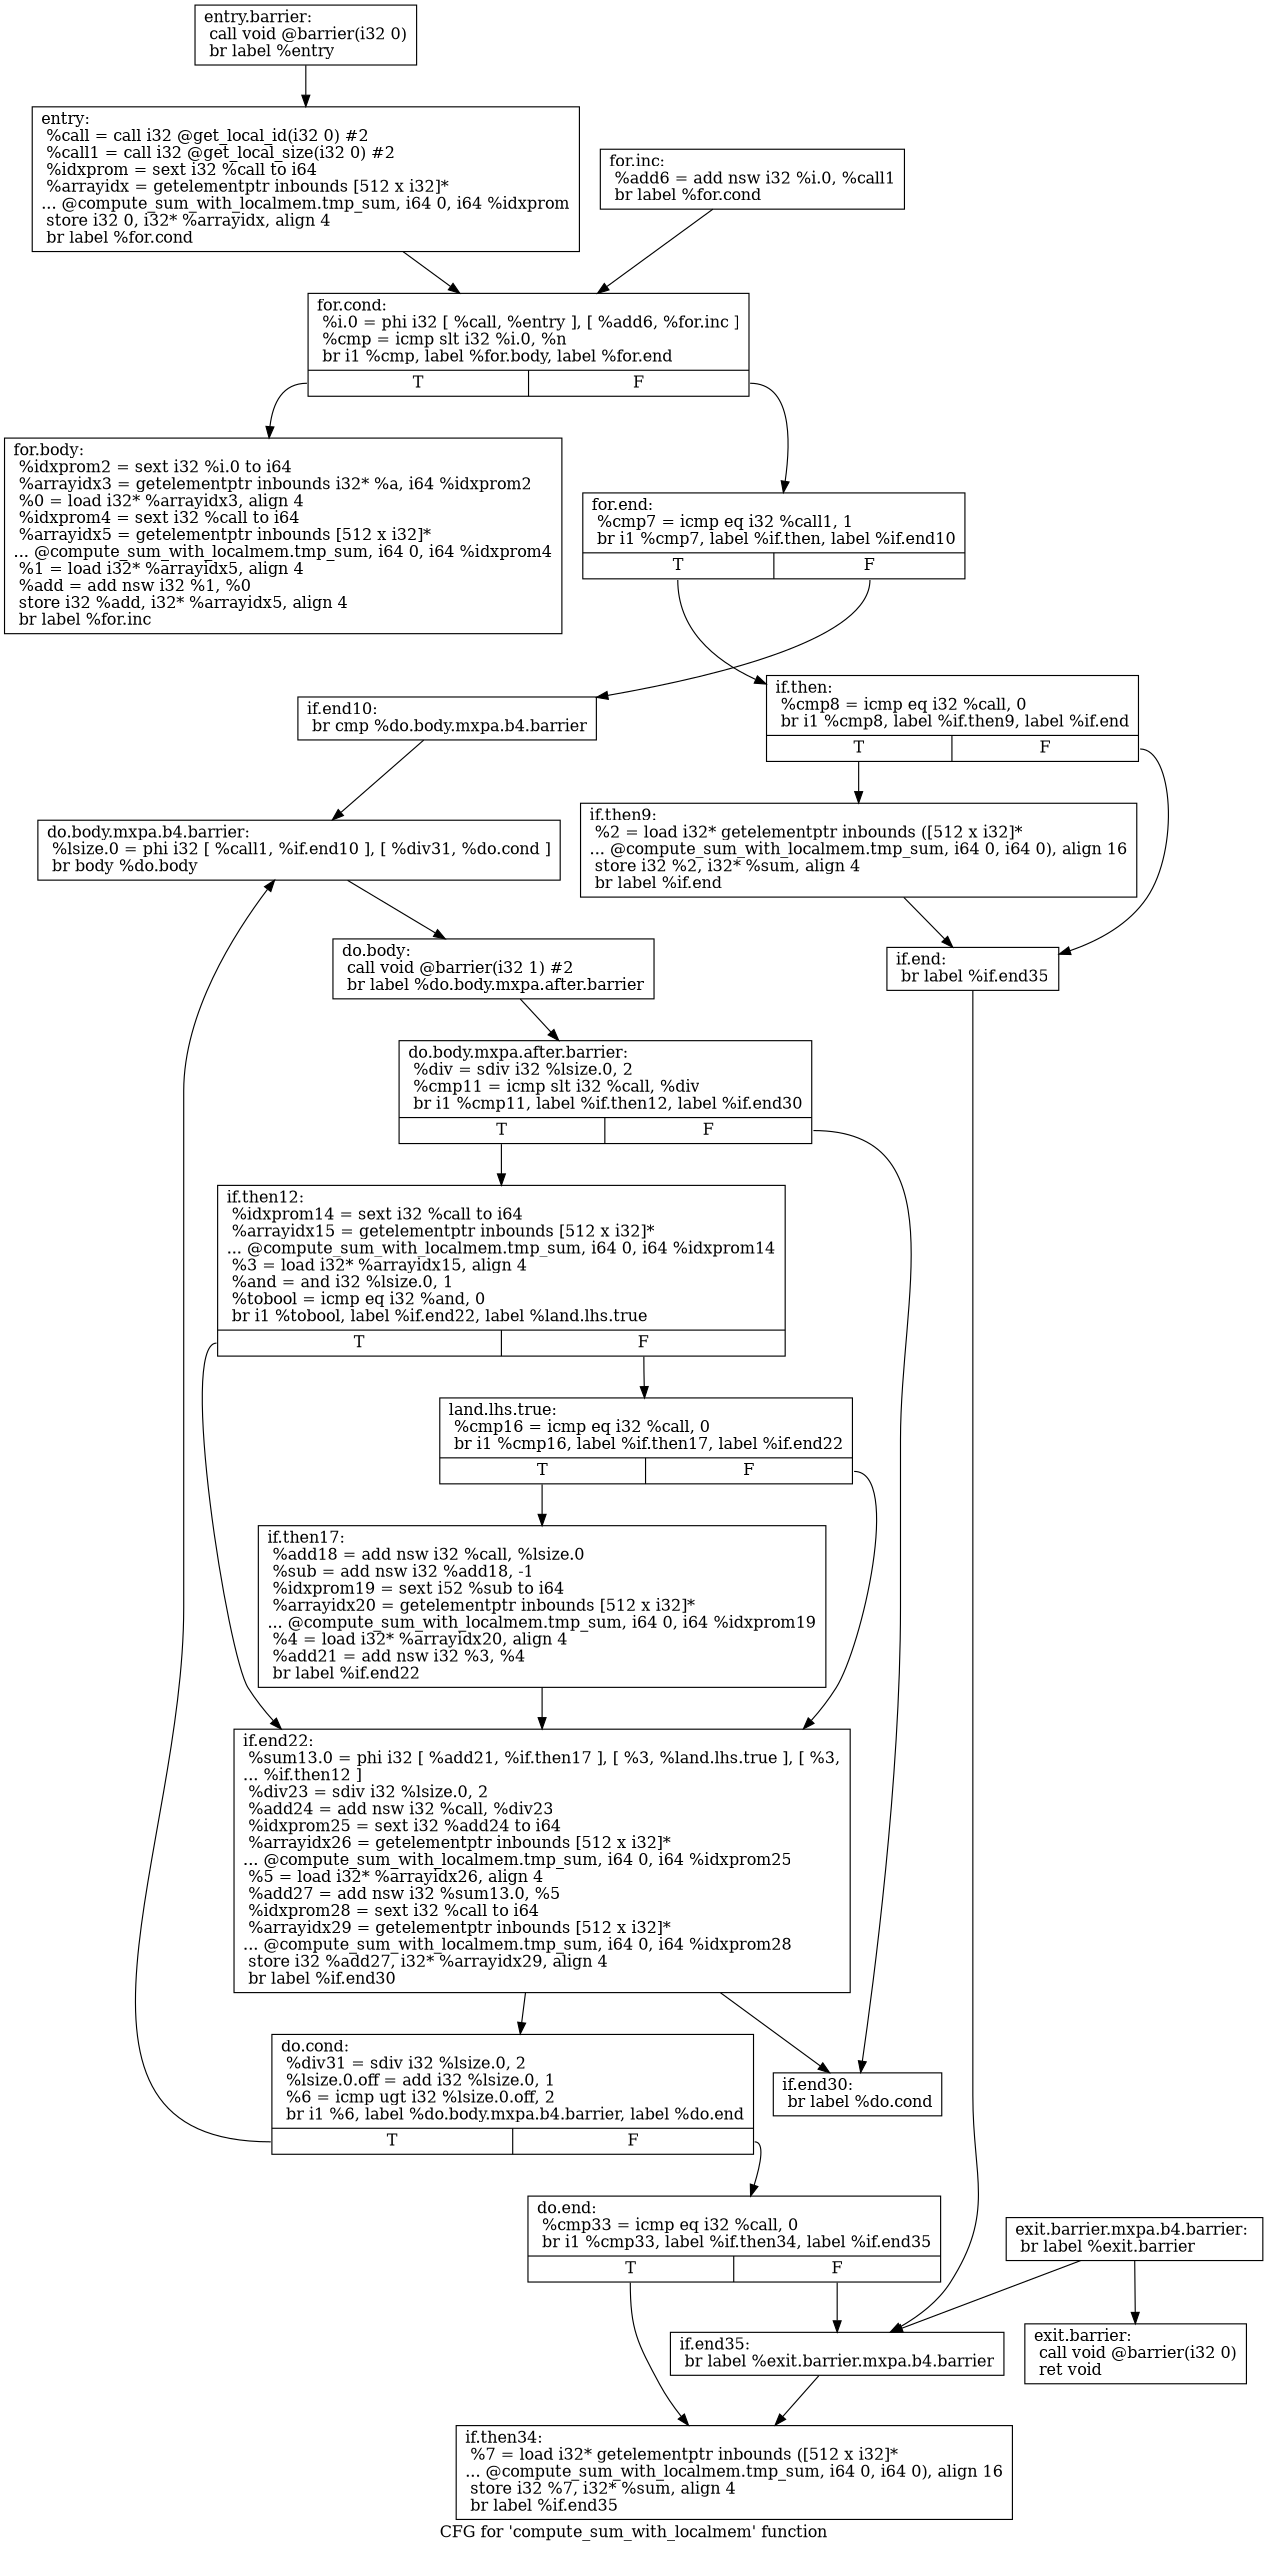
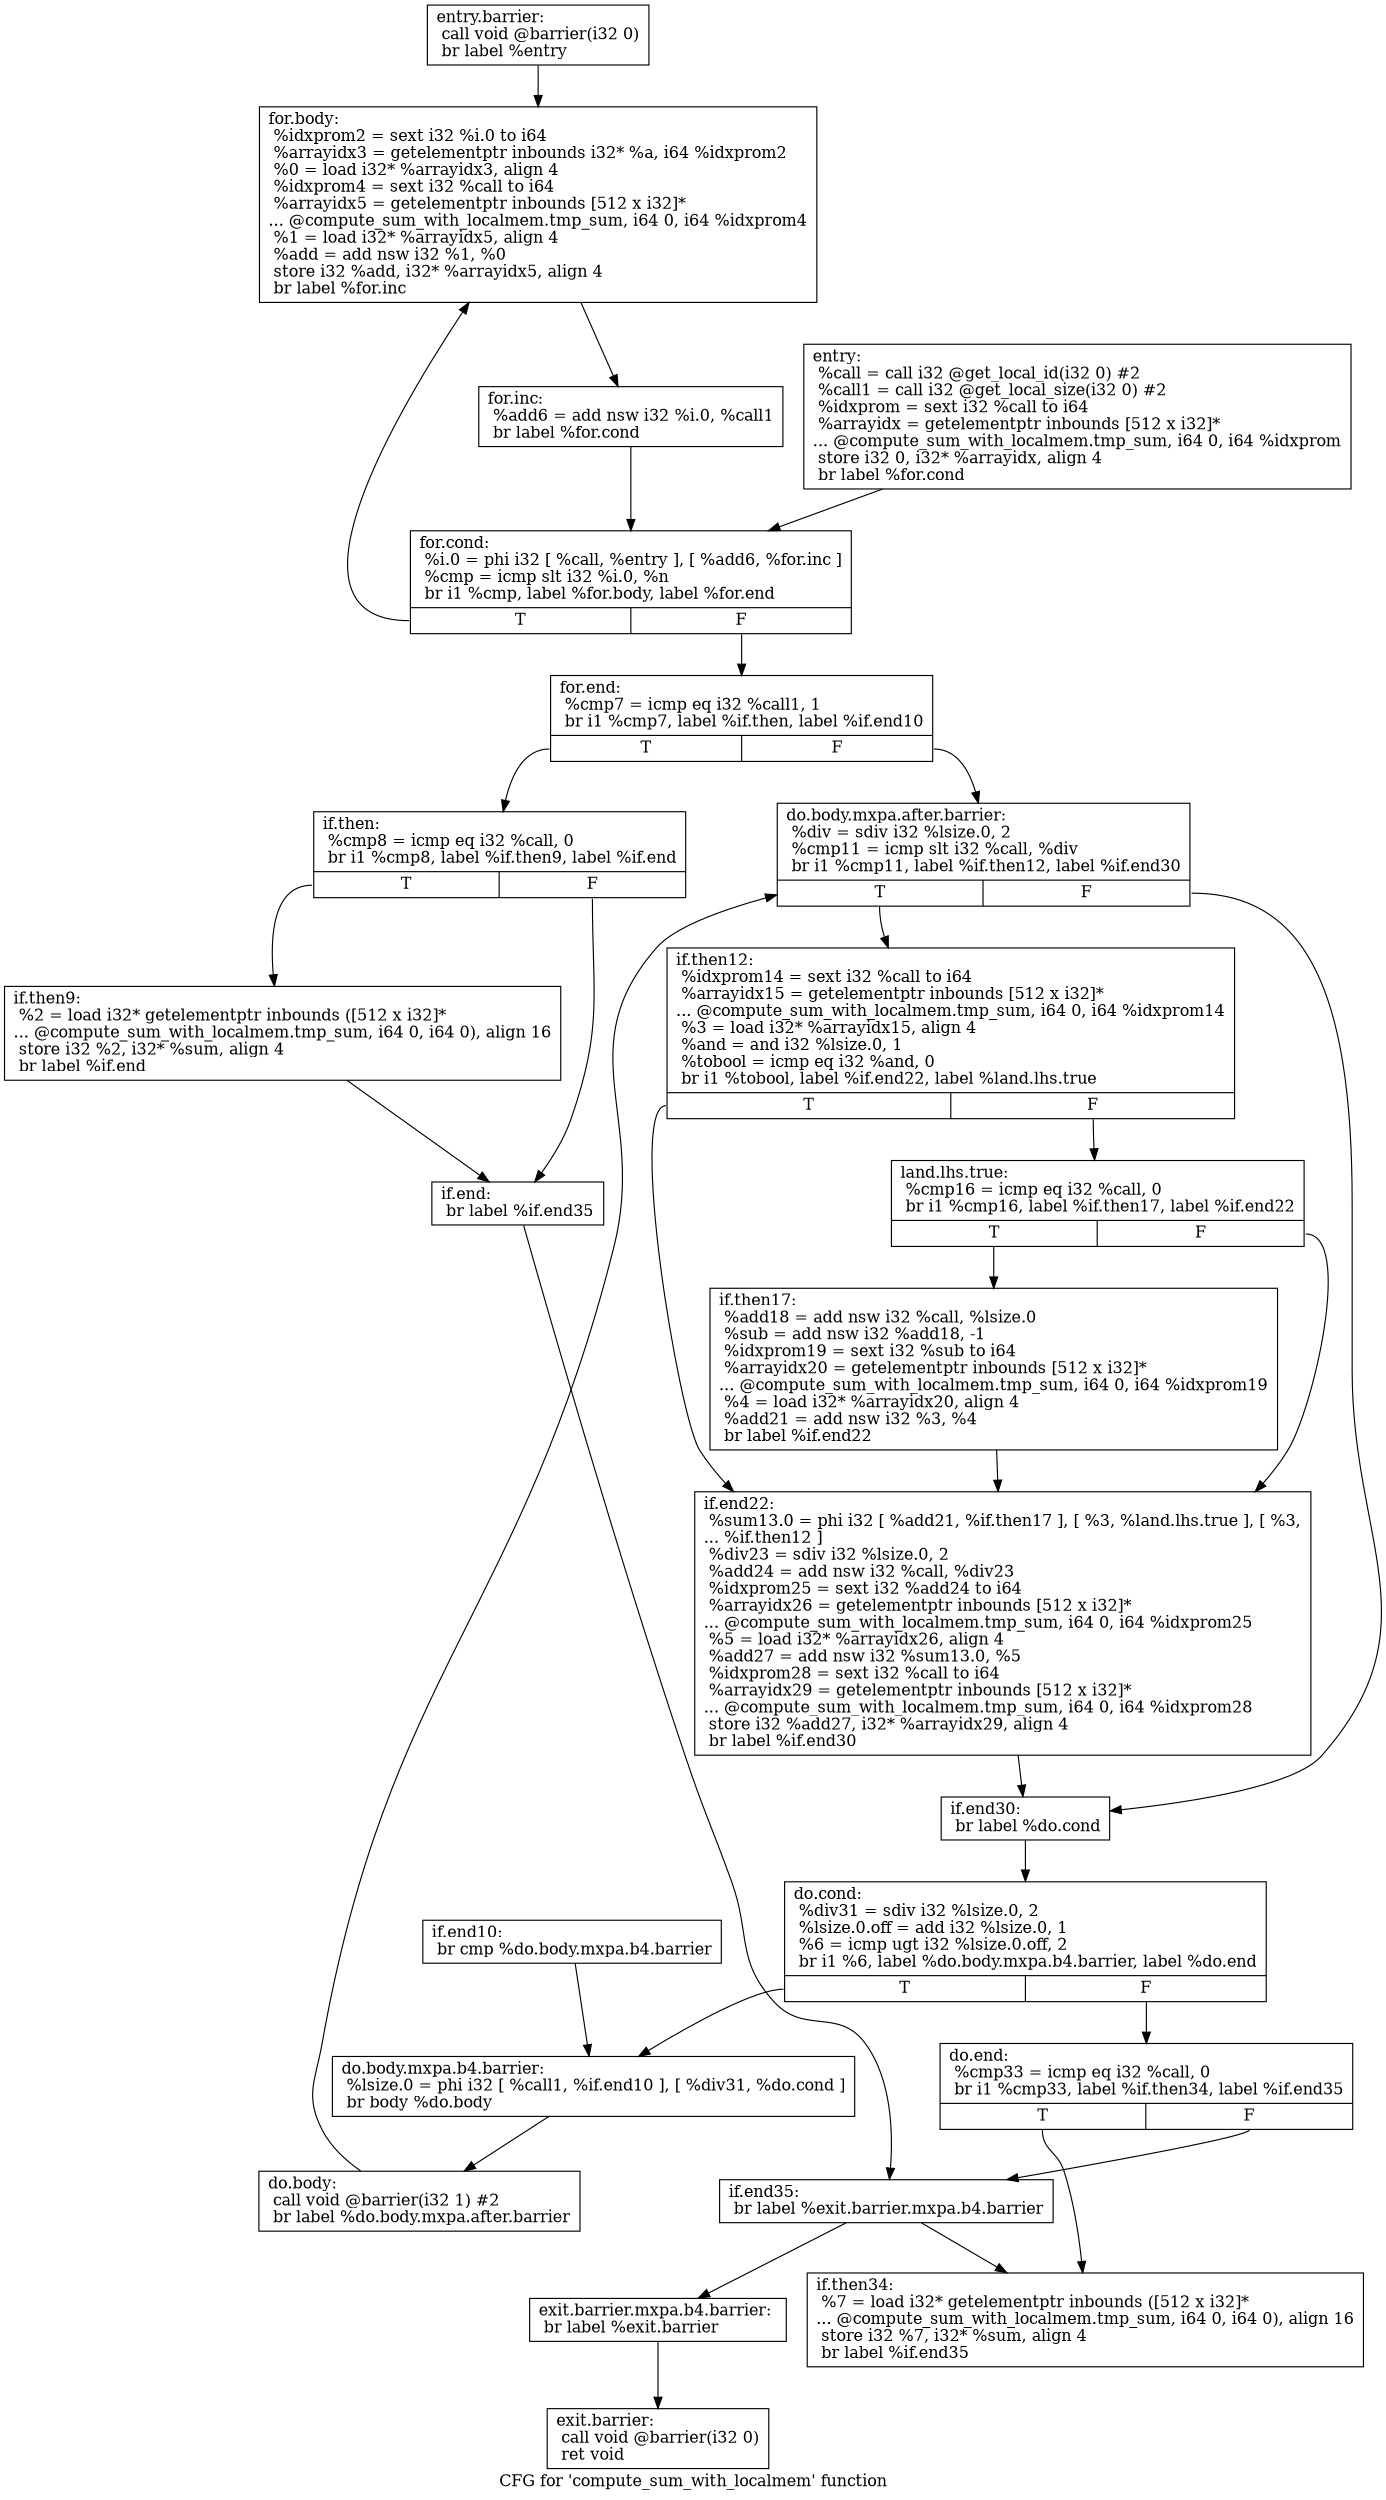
(306, 80) -> (538, 80)
none -> (597, 339)
(753, 661) -> (962, 763)
(416, 1589) -> (868, 1352)
(524, 2008) -> (1025, 1855)
(991, 2294) -> (777, 2258)
